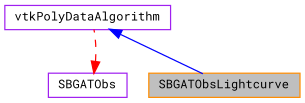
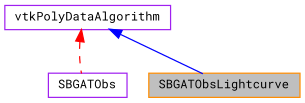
(96, 45) -> (80, 58)
